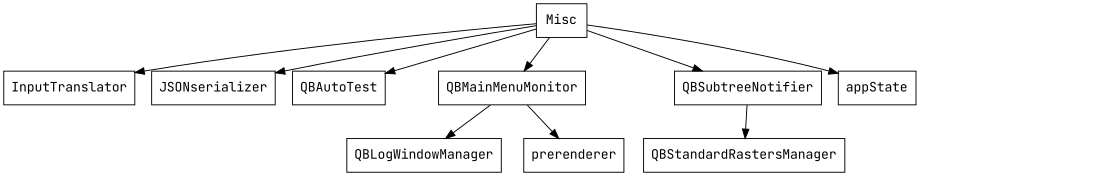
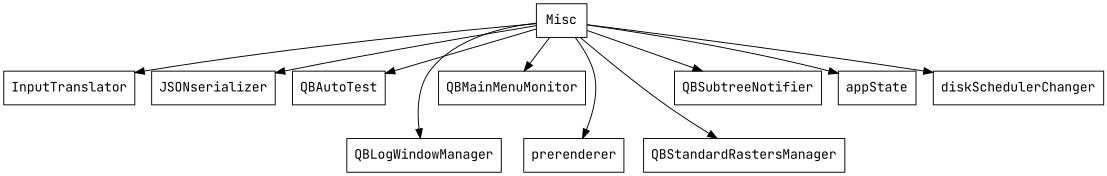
none -> (1018, 88)
(746, 117) -> (643, 88)
(540, 118) -> (595, 82)
(472, 119) -> (463, 44)
